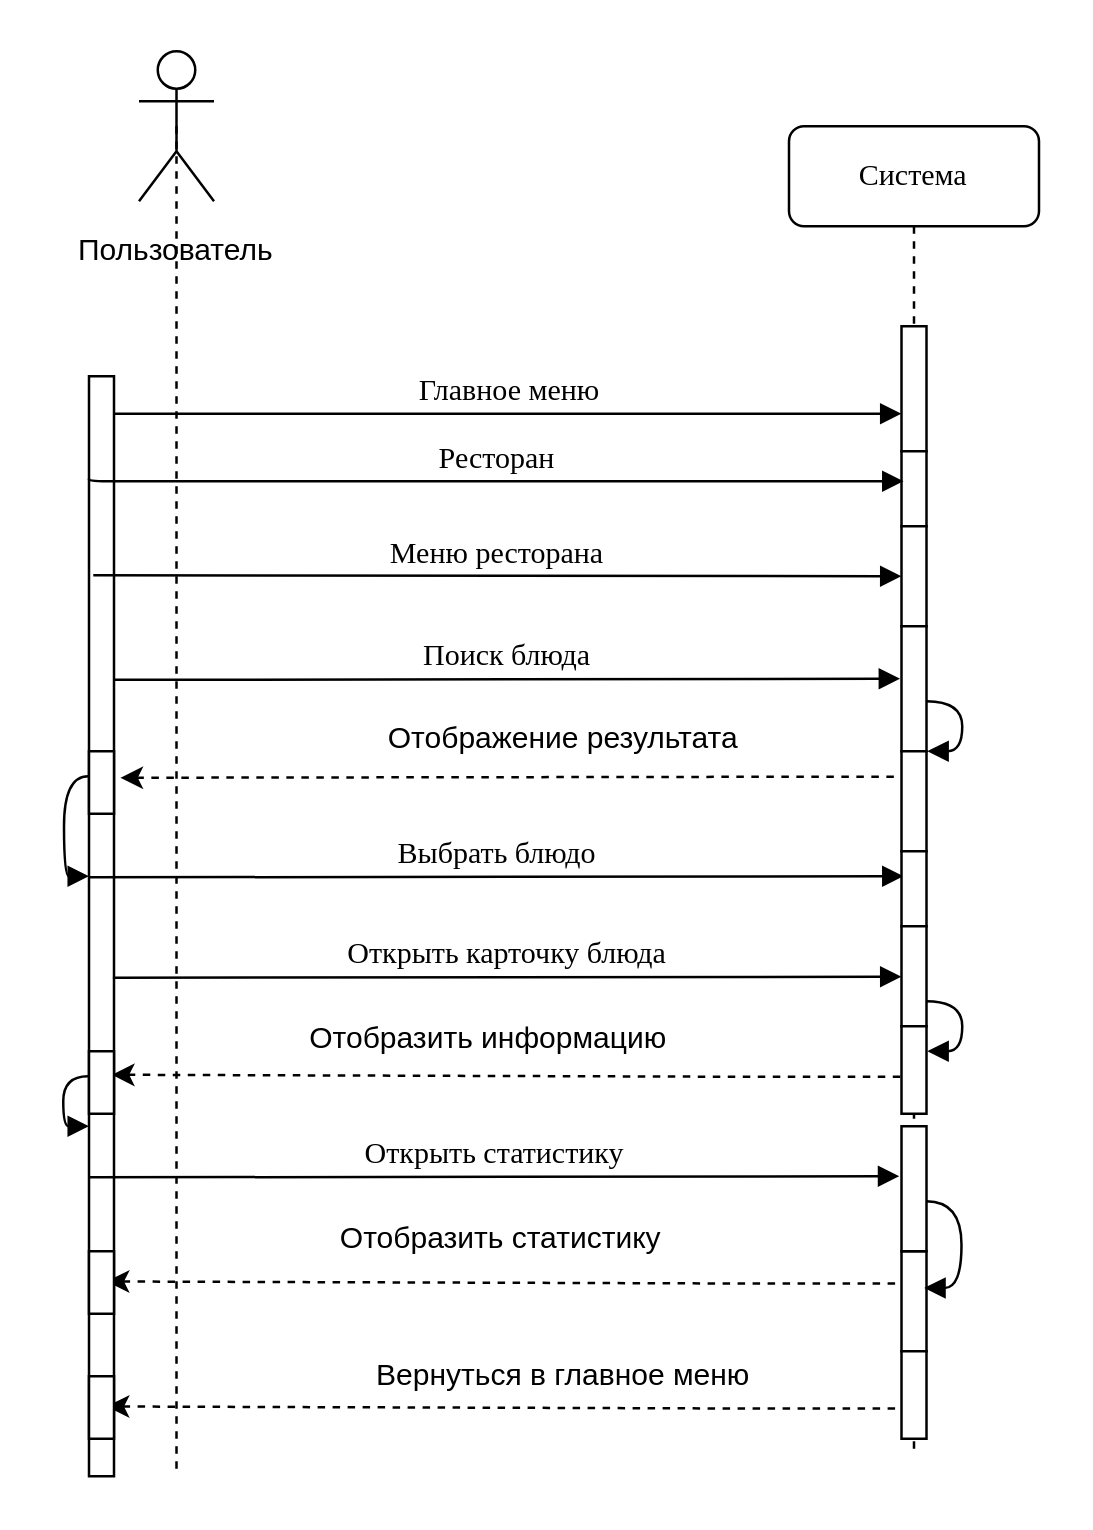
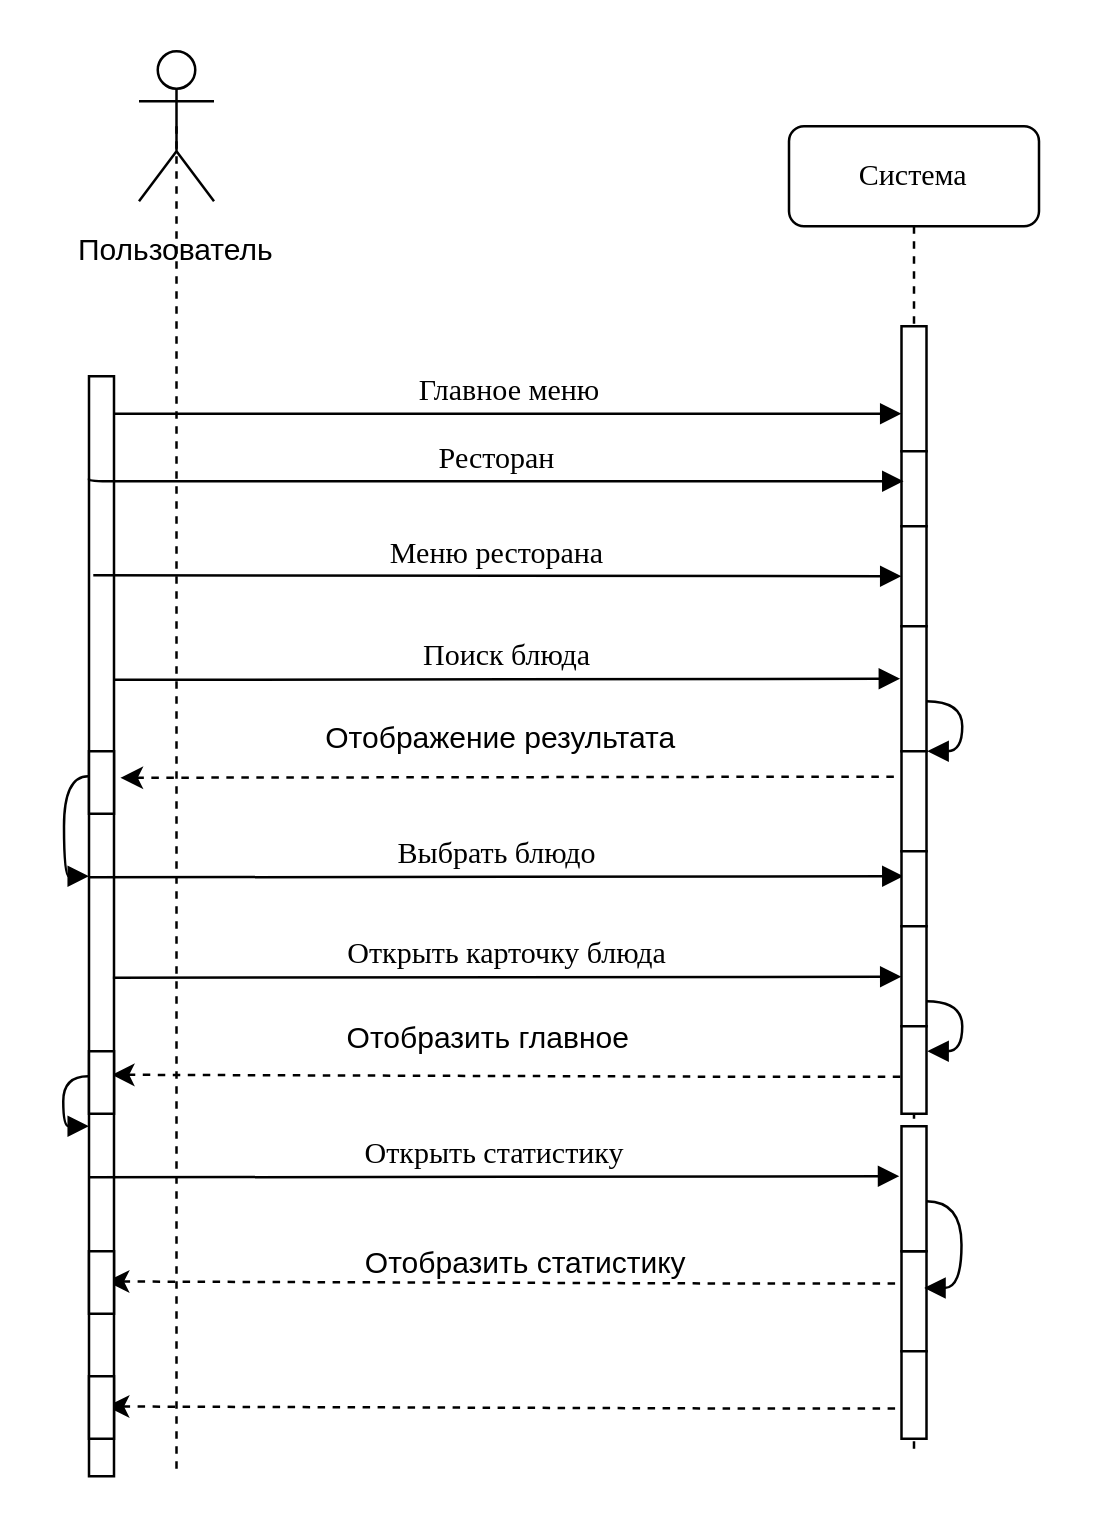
(564, 739) -> (501, 739)
(489, 1039) -> (489, 1039)
(501, 1239) -> (526, 1264)
(564, 1376) -> none
